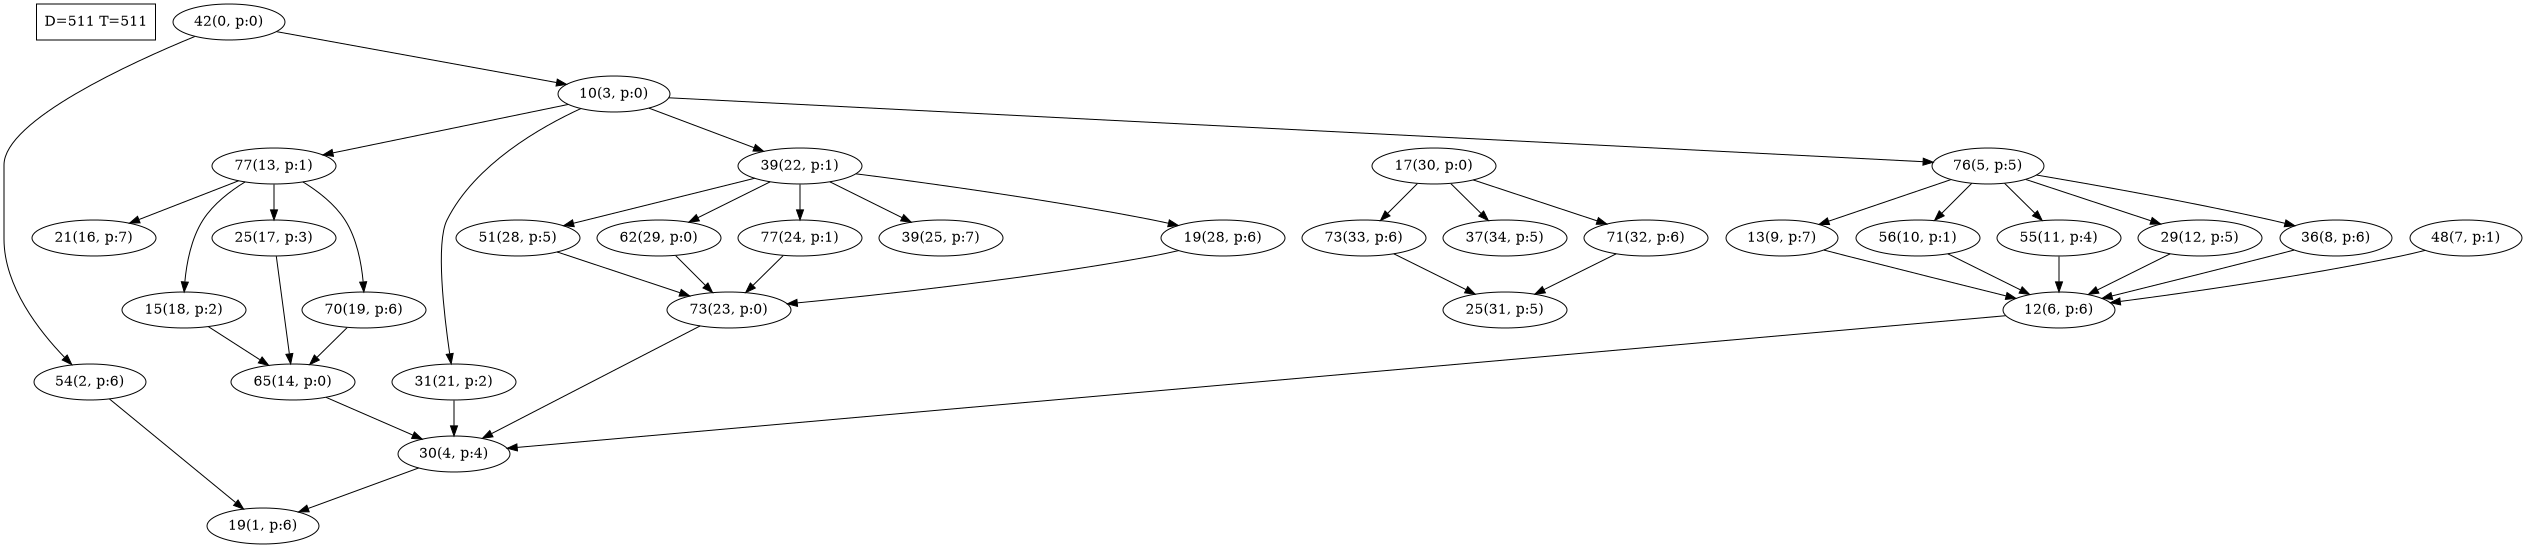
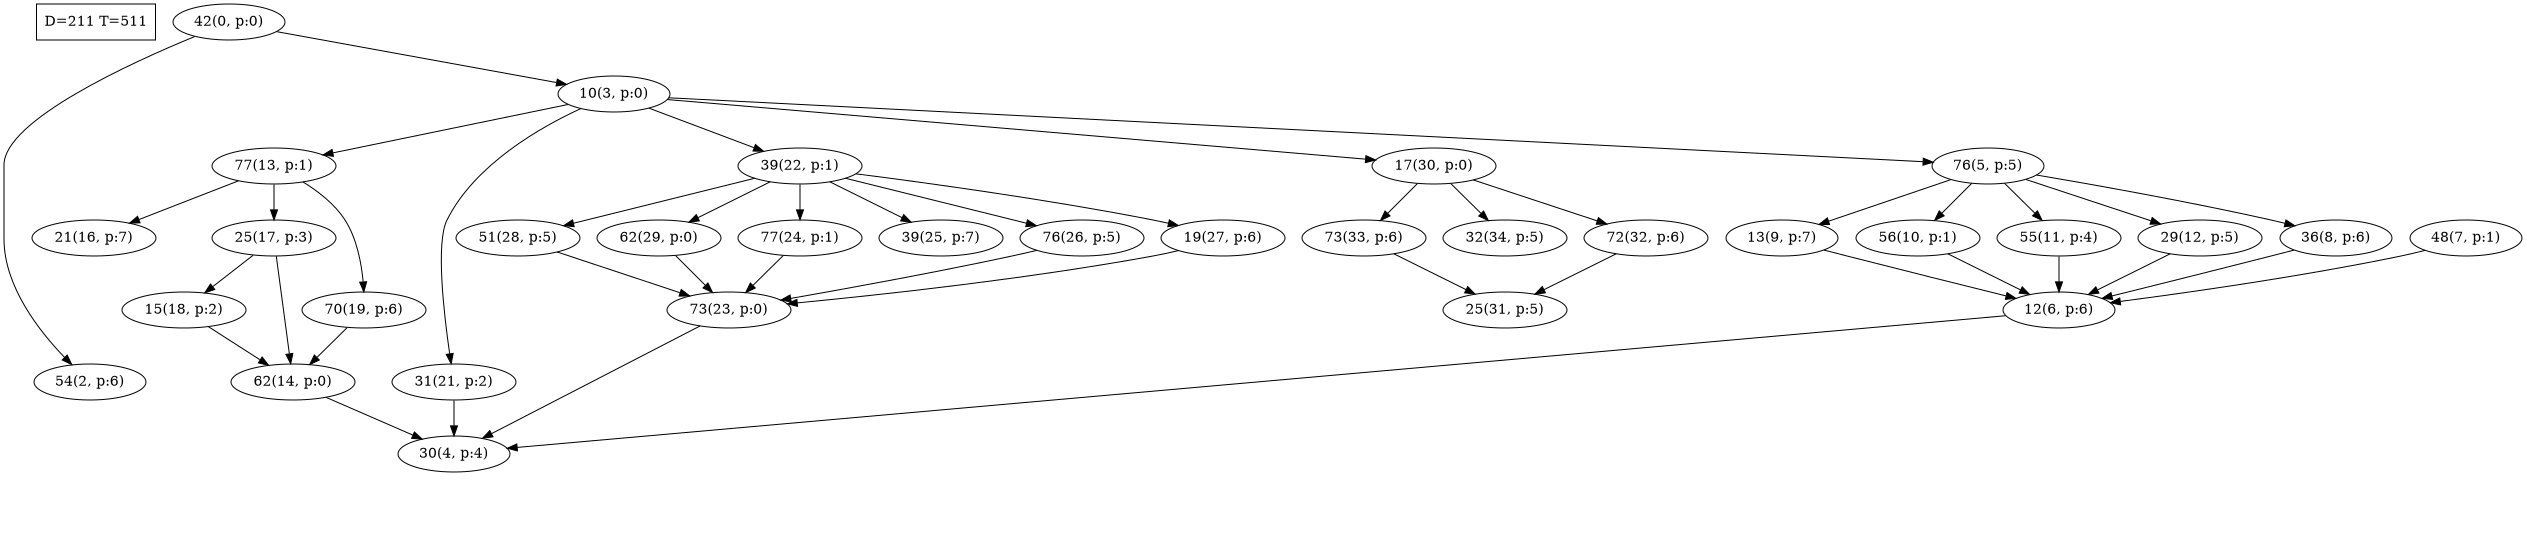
(96, 22) -> (96, 22)
none -> (1016, 129)
(201, 223) -> (233, 271)
none -> (1082, 238)
(1223, 238) -> (1223, 238)
(1505, 238) -> (1505, 238)
(1646, 238) -> (1646, 238)
(293, 382) -> (293, 382)
(263, 526) -> none
